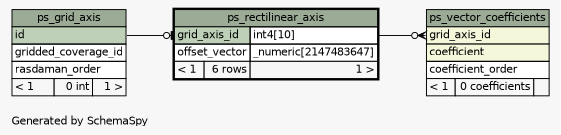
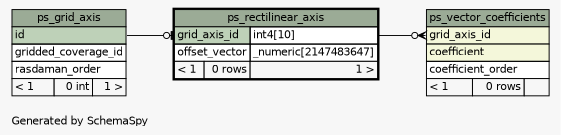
(230, 69) -> (230, 69)
(495, 87) -> (504, 87)
